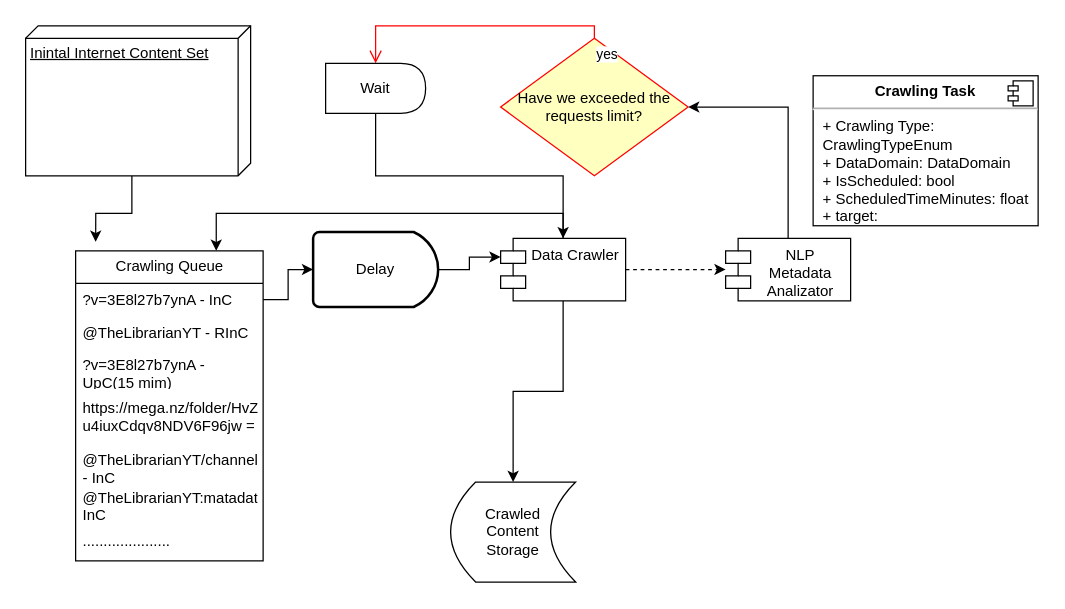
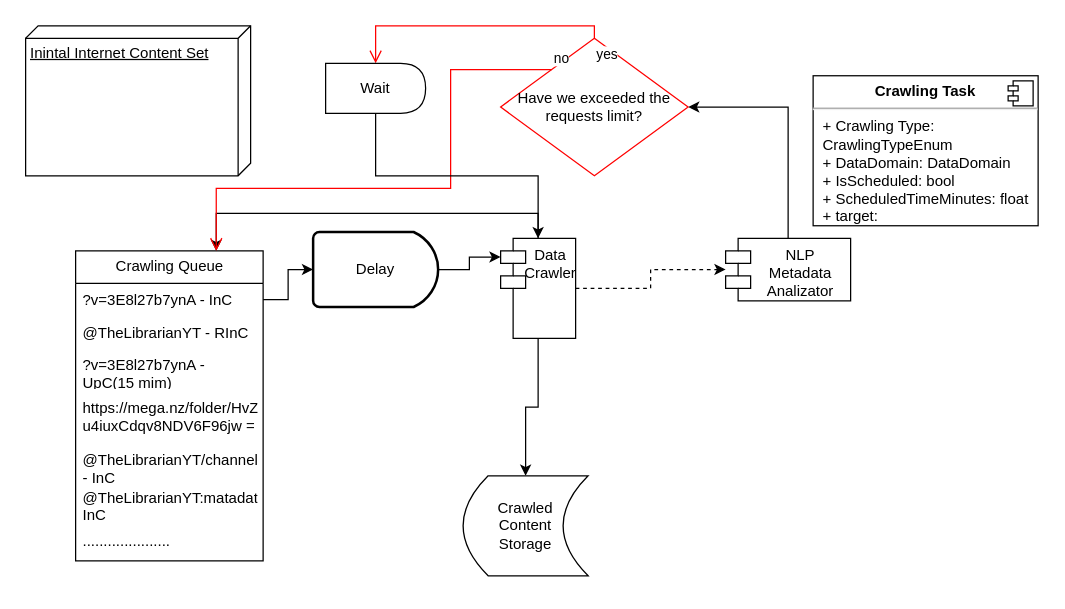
(594, 107) -> (594, 107)
none -> (433, 188)
(123, 213) -> none
(563, 269) -> (538, 288)
(513, 532) -> (526, 526)
